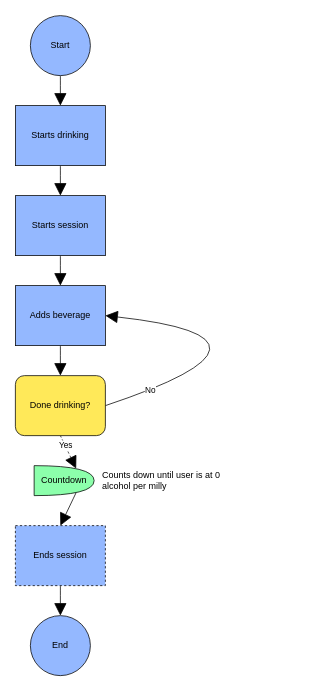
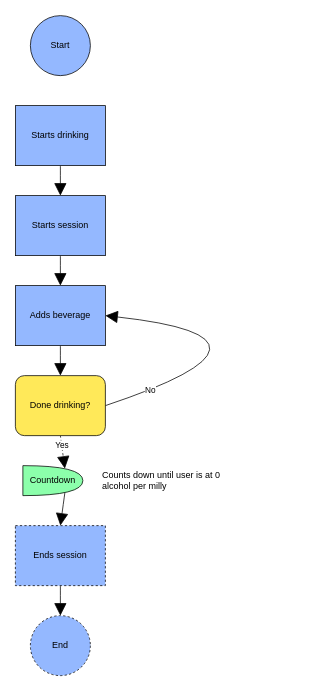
(60, 84) -> none
(64, 480) -> (53, 480)
(60, 645) -> (60, 645)
